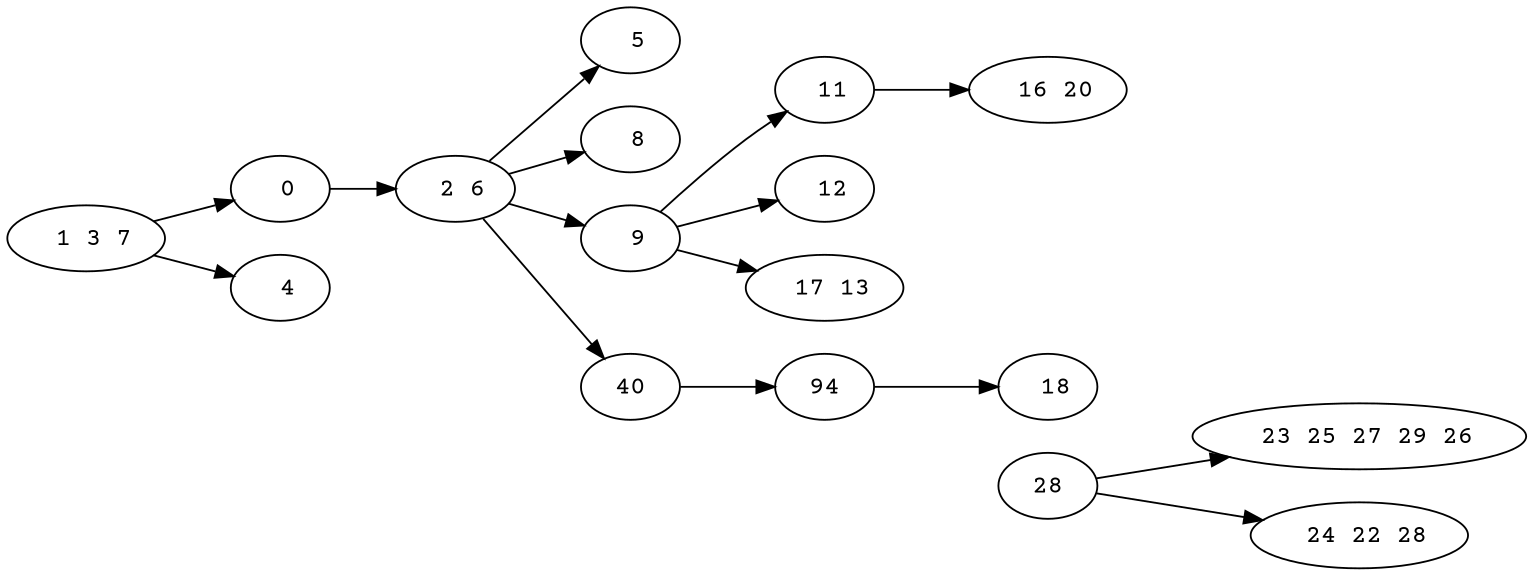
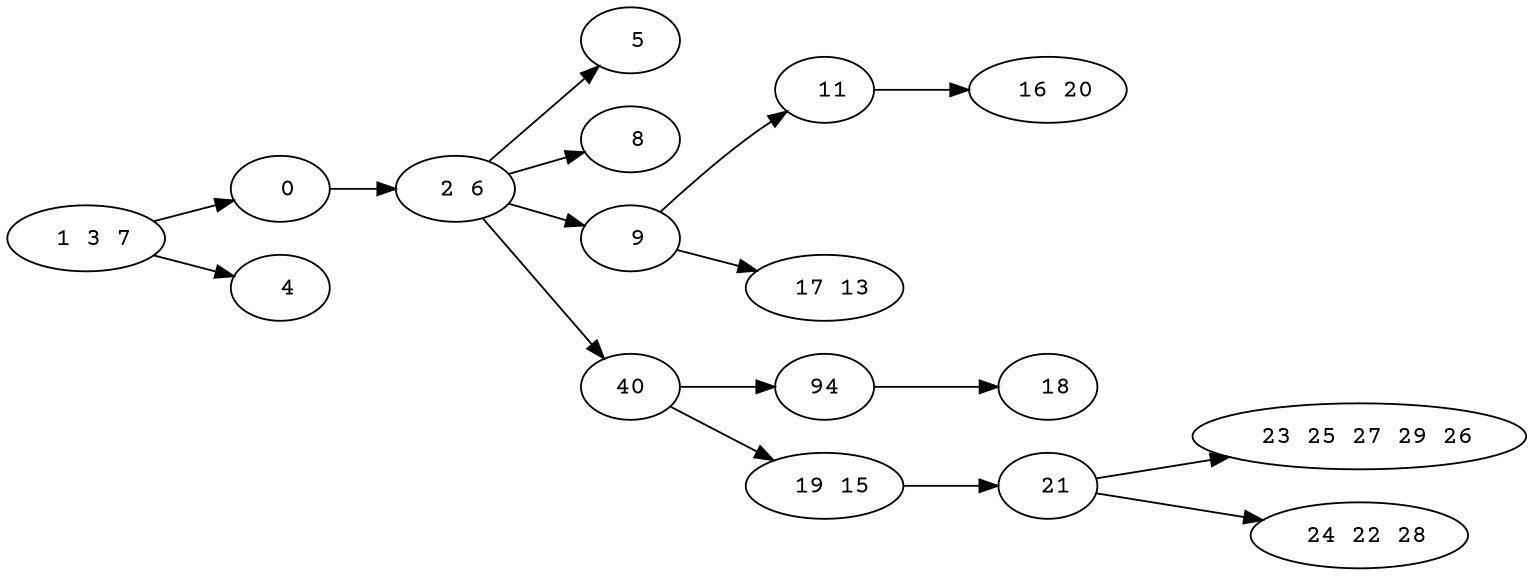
(825, 189) -> none
none -> (825, 486)
(1048, 486) -> (1048, 486)
